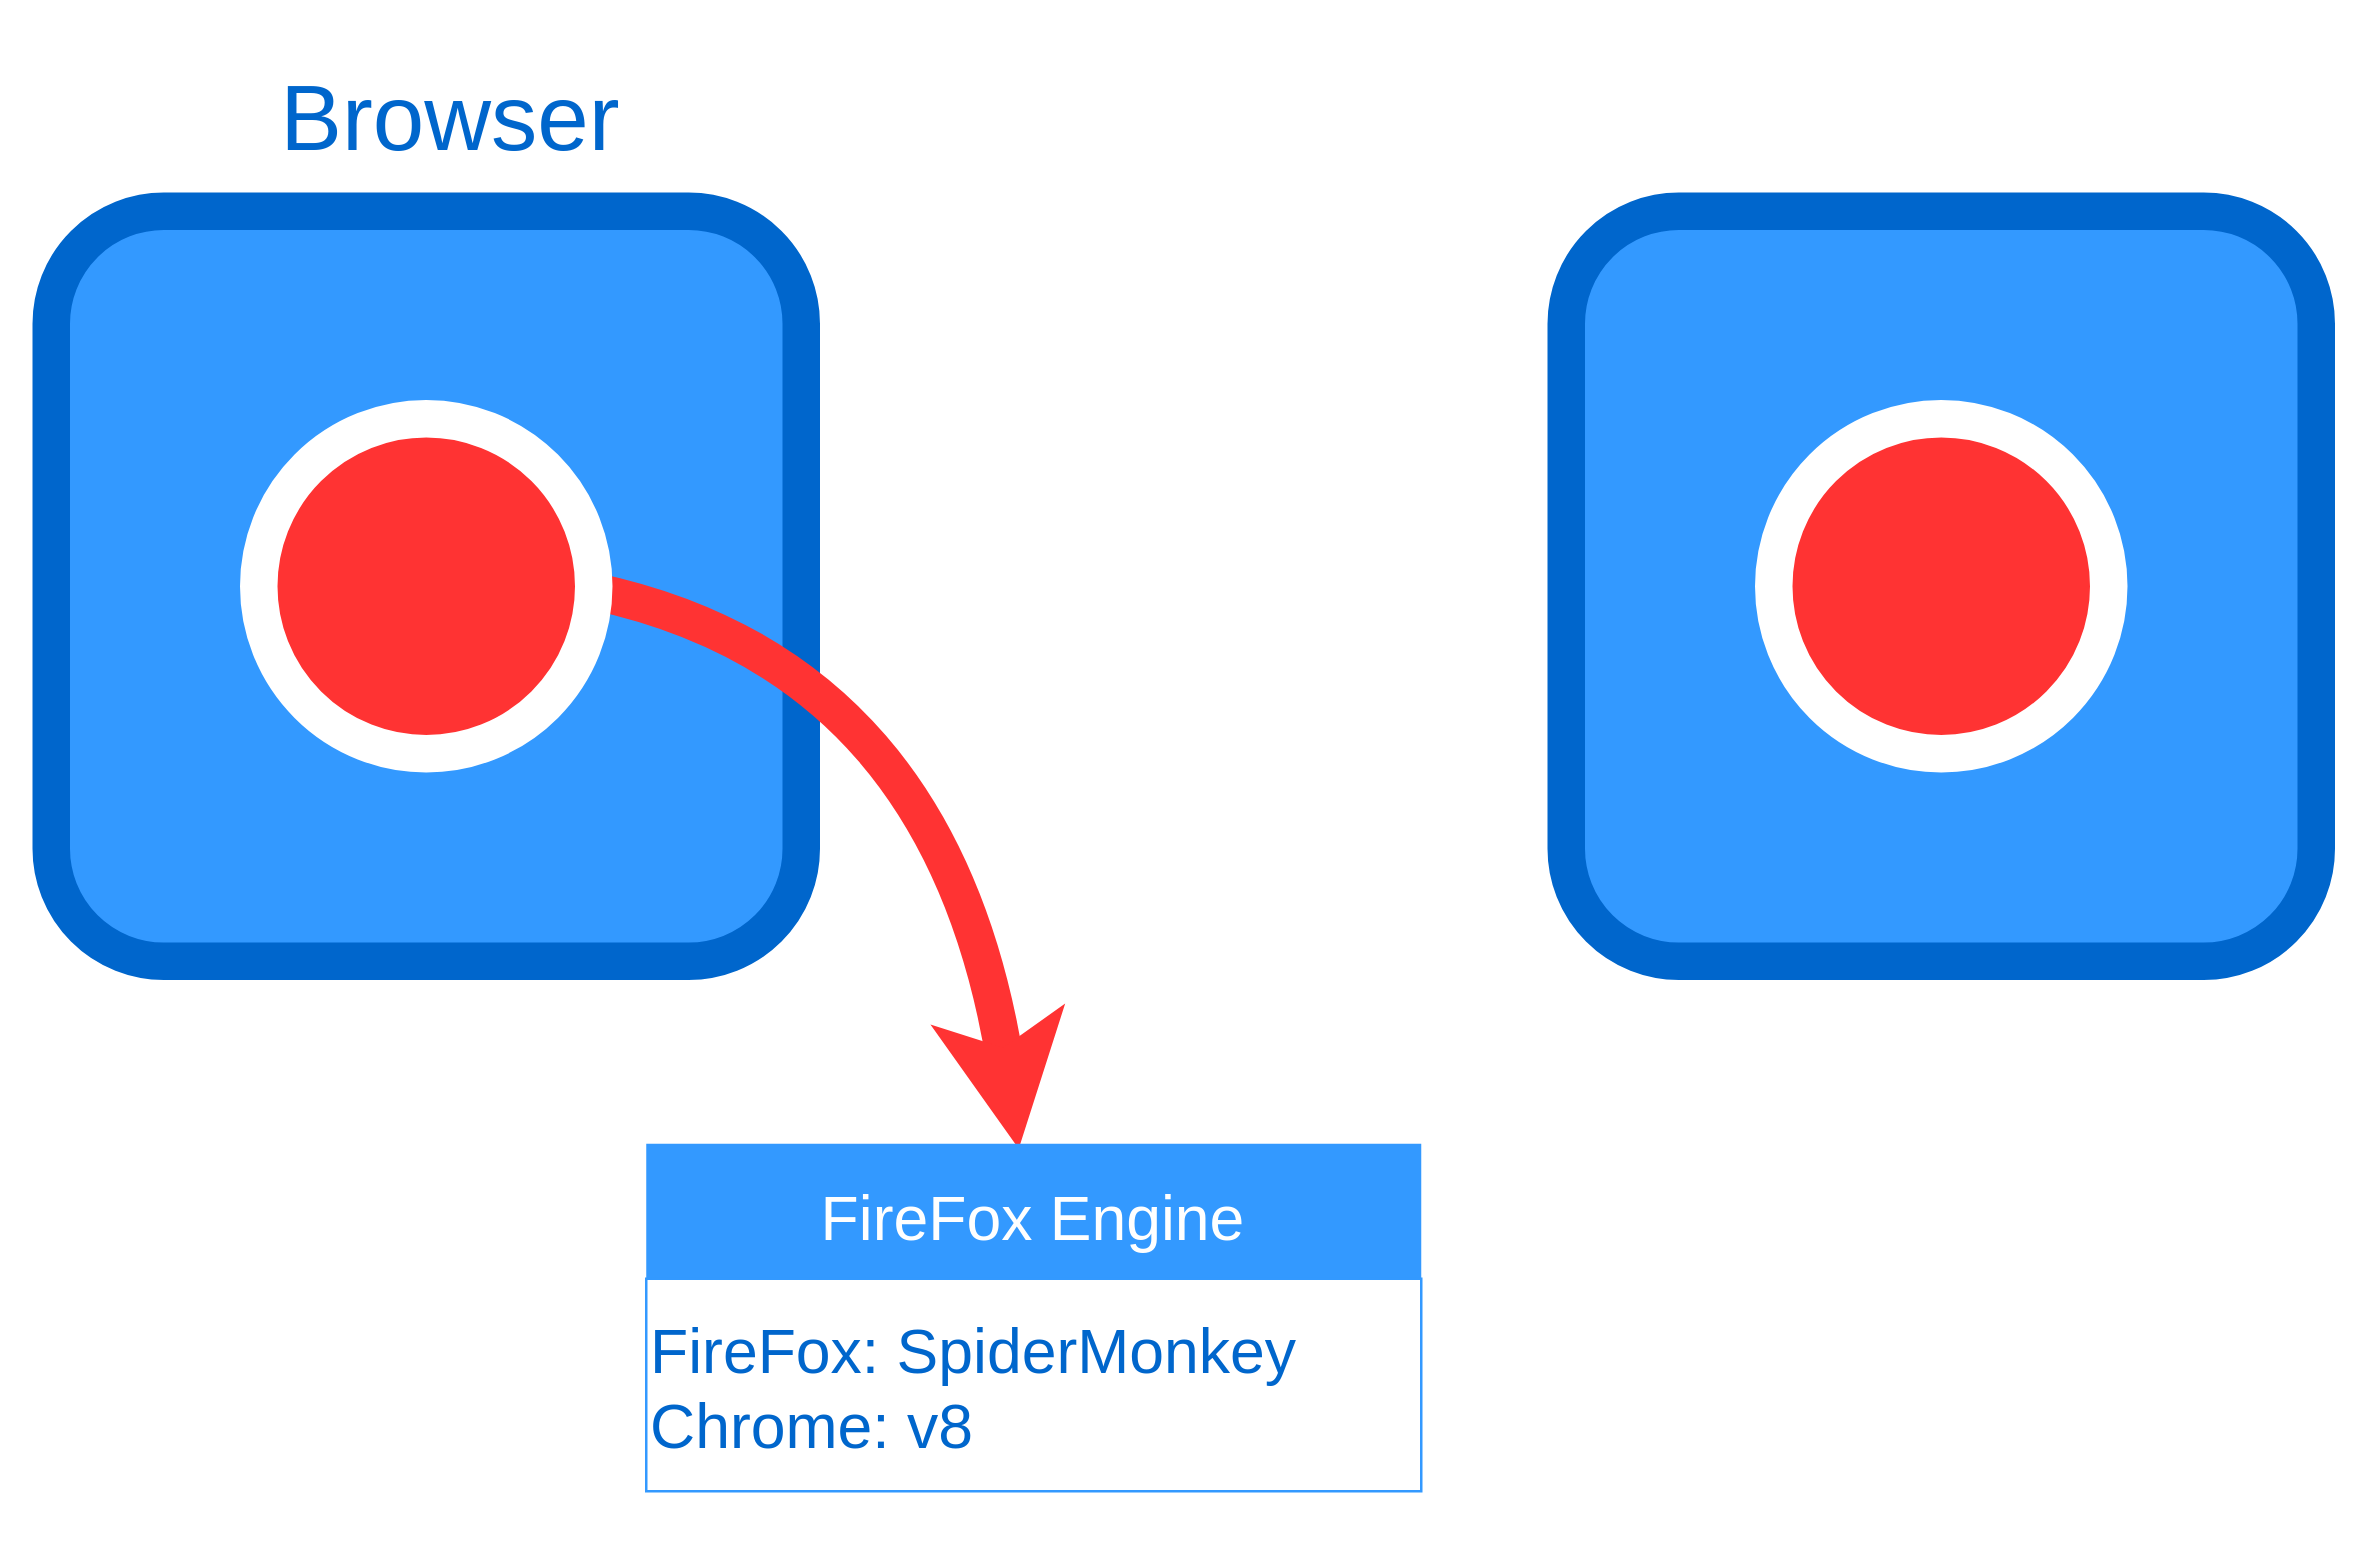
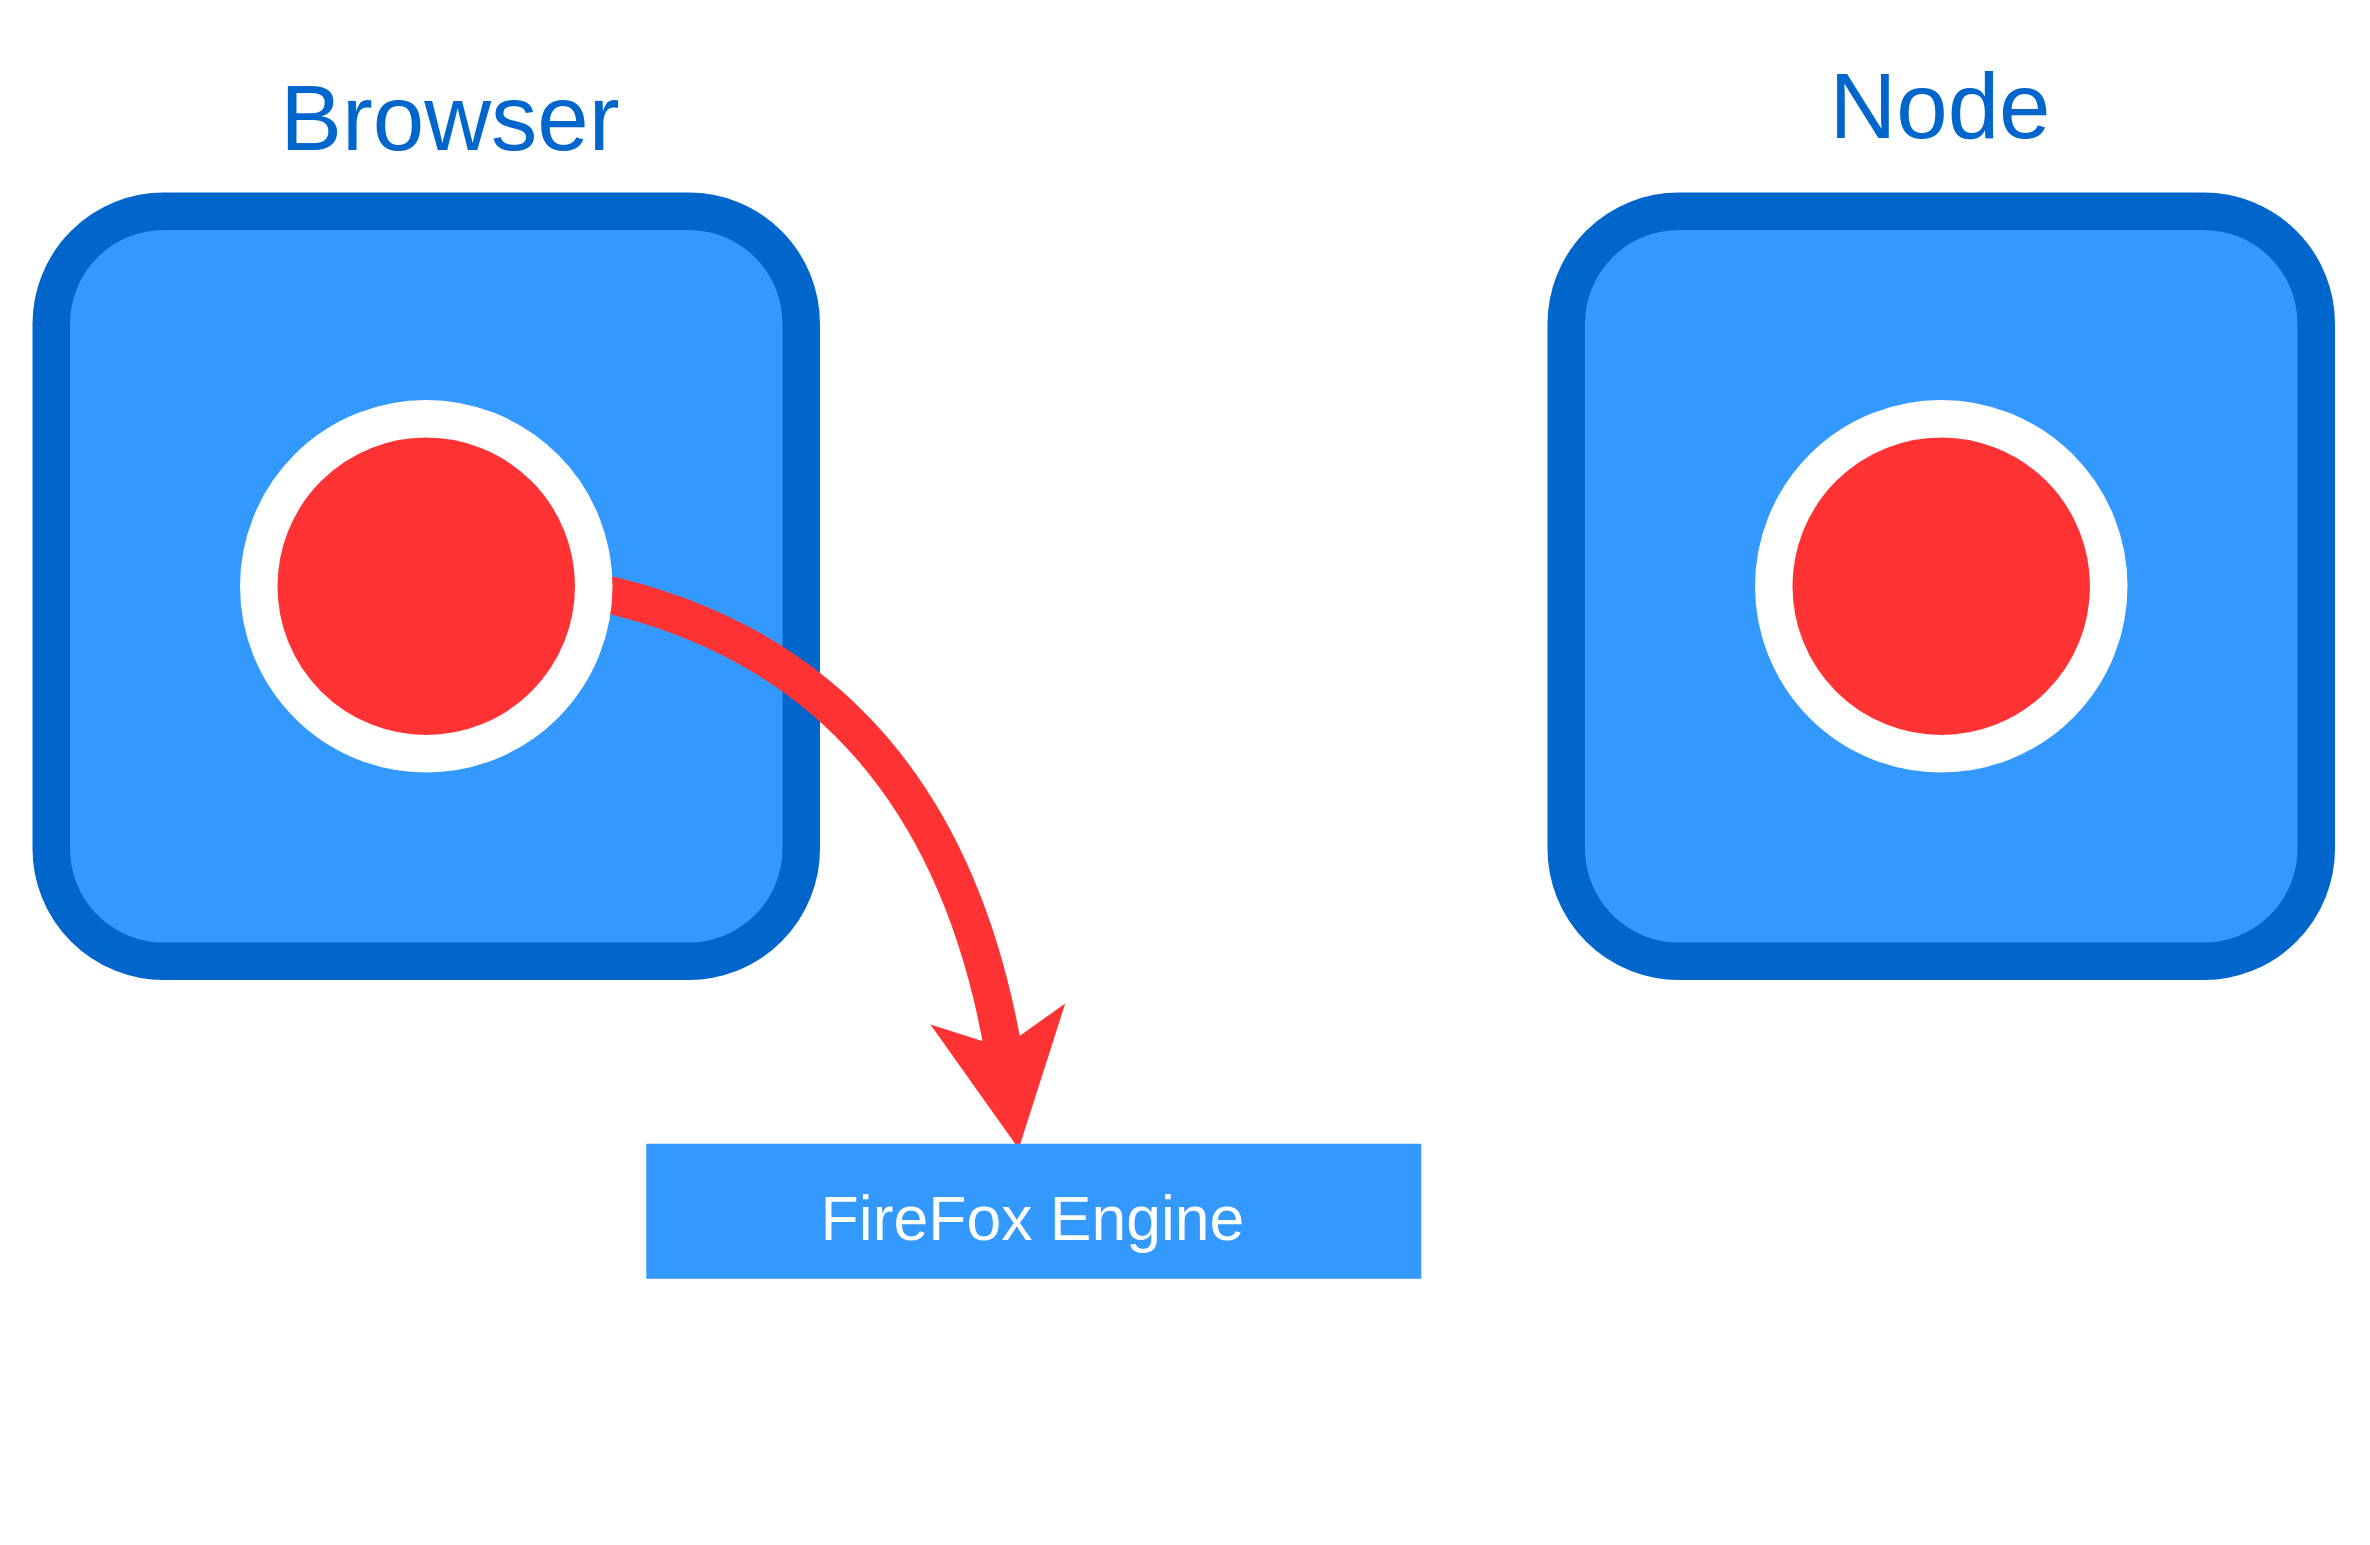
none -> (1941, 109)
(1034, 1385) -> none
